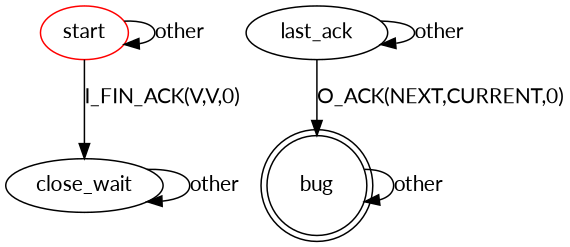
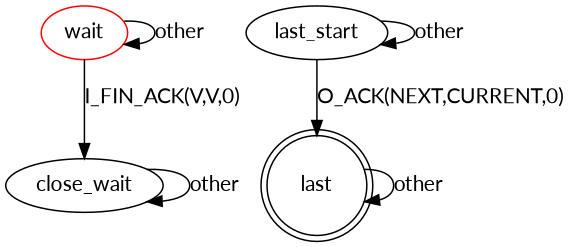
(84, 33) -> (84, 33)
(317, 33) -> (317, 33)
(317, 186) -> (317, 186)
